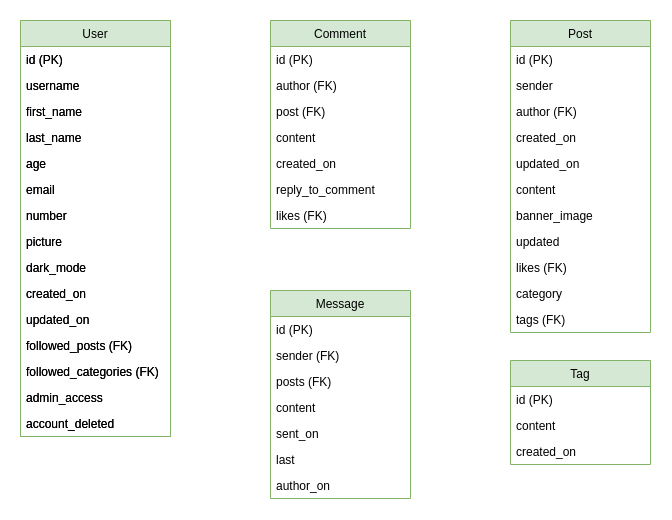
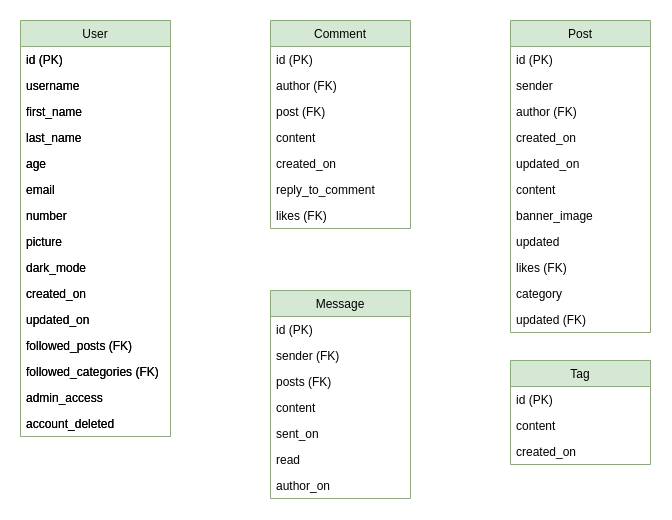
(545, 320) -> (555, 320)
(288, 460) -> (289, 460)
